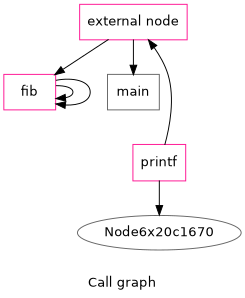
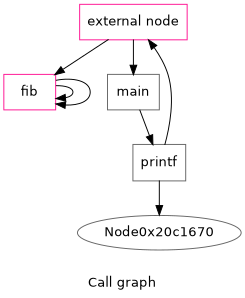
none -> (145, 123)
(159, 163) -> (159, 163)
(159, 233) -> (159, 233)
